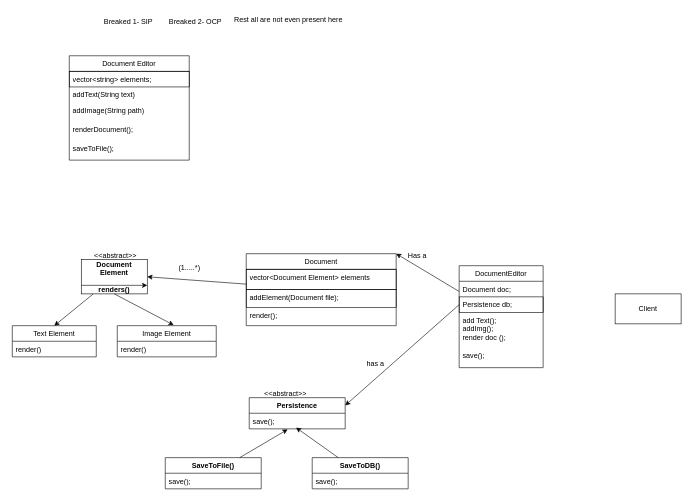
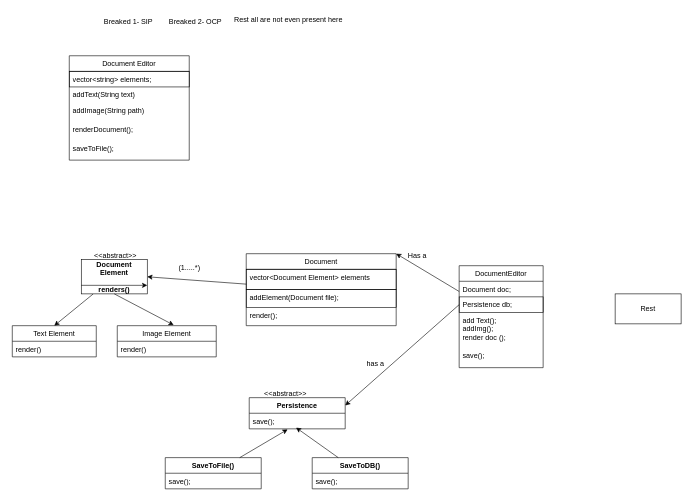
(648, 309) -> (648, 309)
